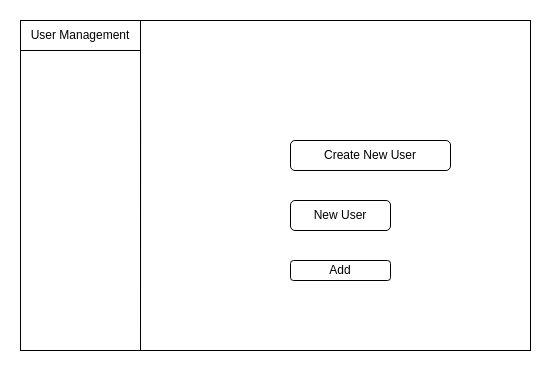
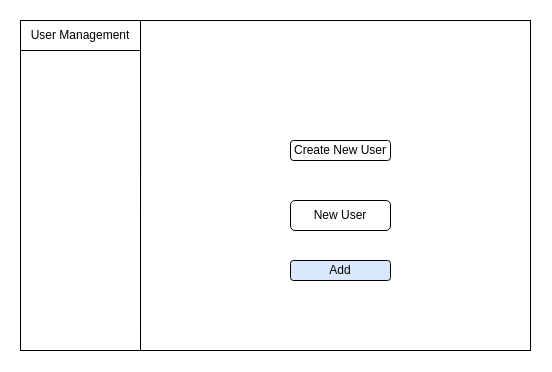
(371, 156) -> (341, 151)
(341, 271) -> (341, 271)
